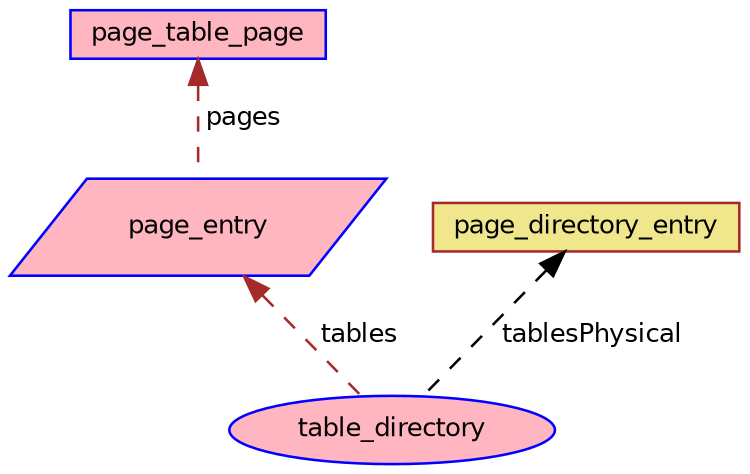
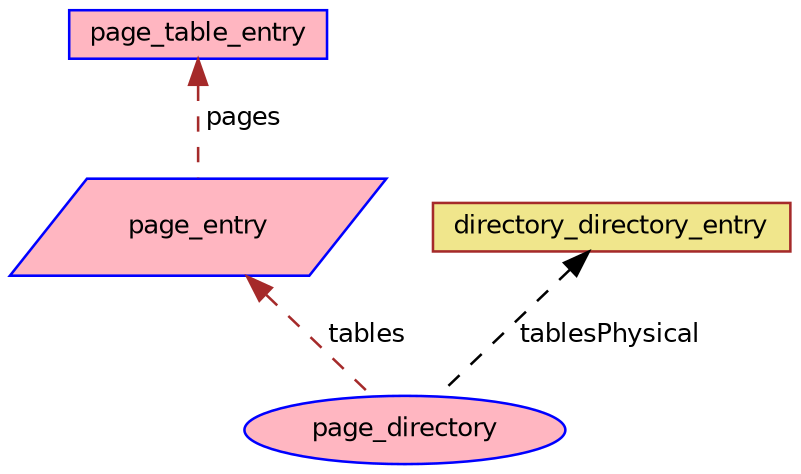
(198, 34) -> (198, 34)
(586, 227) -> (612, 227)
(392, 430) -> (405, 430)
